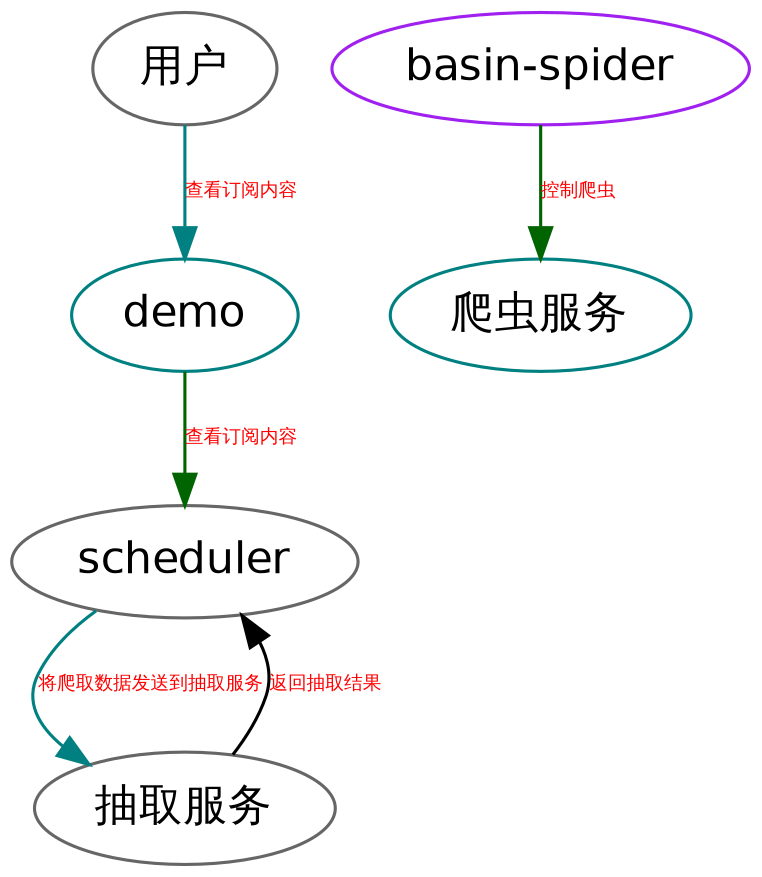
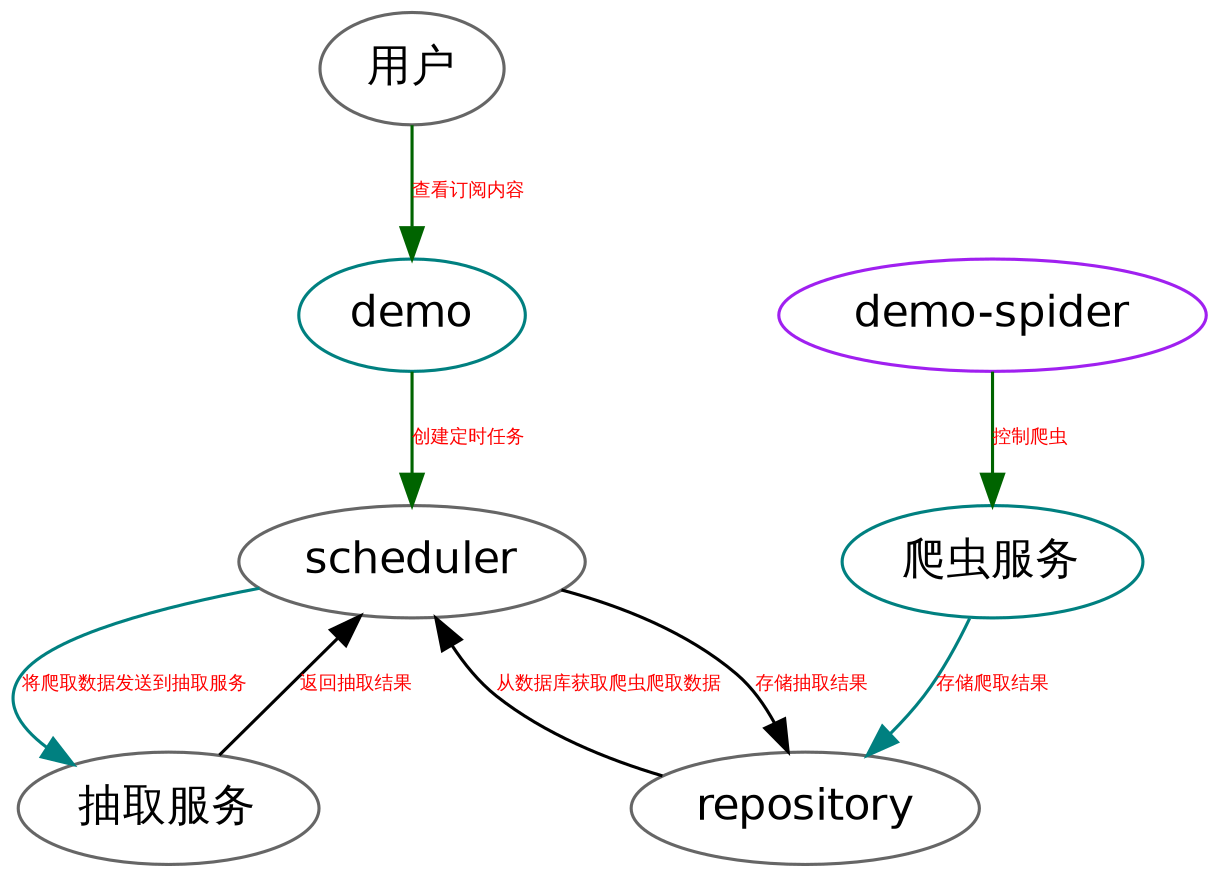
(541, 69) -> (993, 315)
(185, 176) -> (412, 176)
(243, 438) -> (470, 438)
none -> (805, 808)
